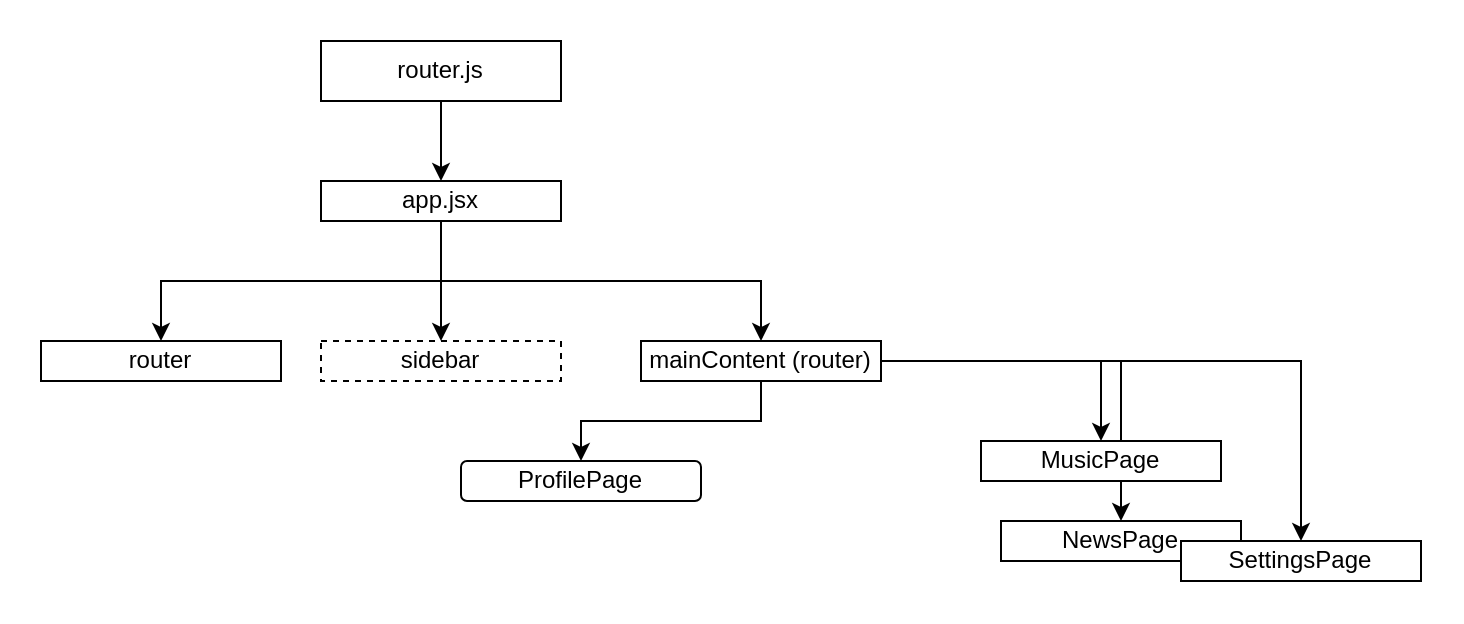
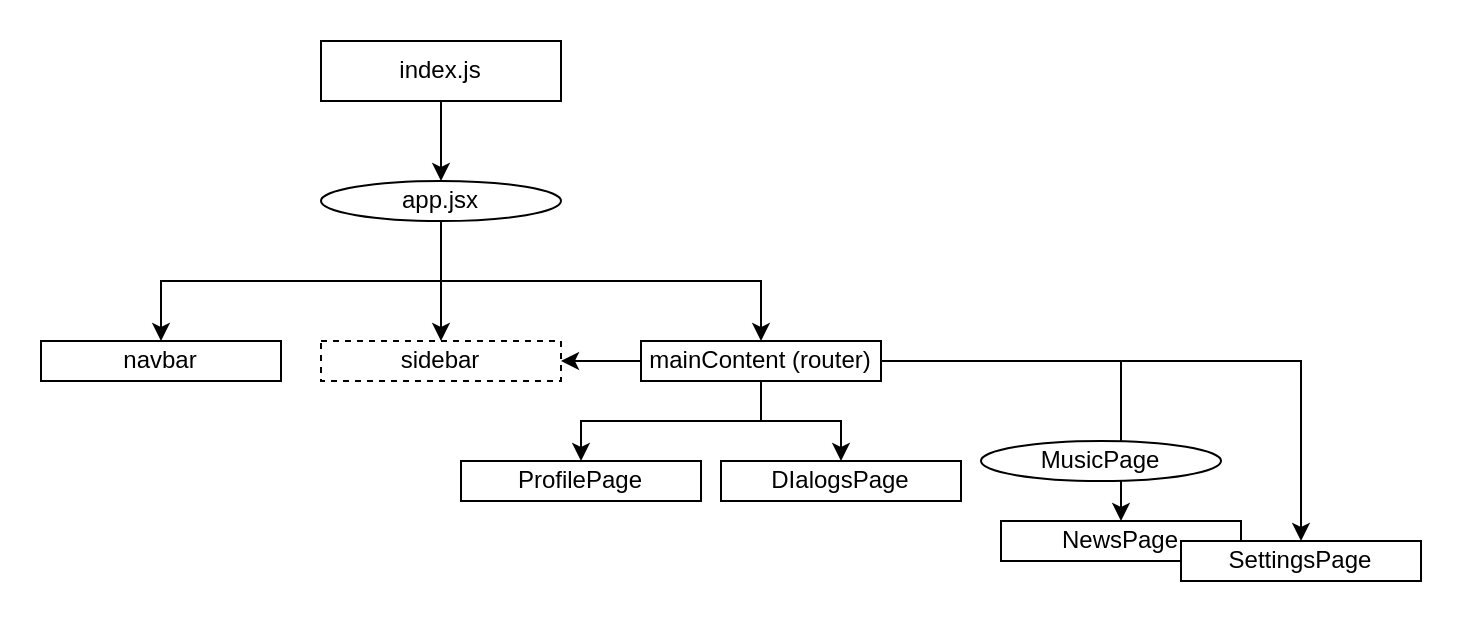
(441, 71) -> (441, 71)
(441, 201) -> (441, 201)
(161, 361) -> (161, 361)
(1101, 396) -> (608, 361)
none -> (816, 421)
(1101, 461) -> (1101, 461)
(581, 481) -> (581, 481)
none -> (841, 481)
